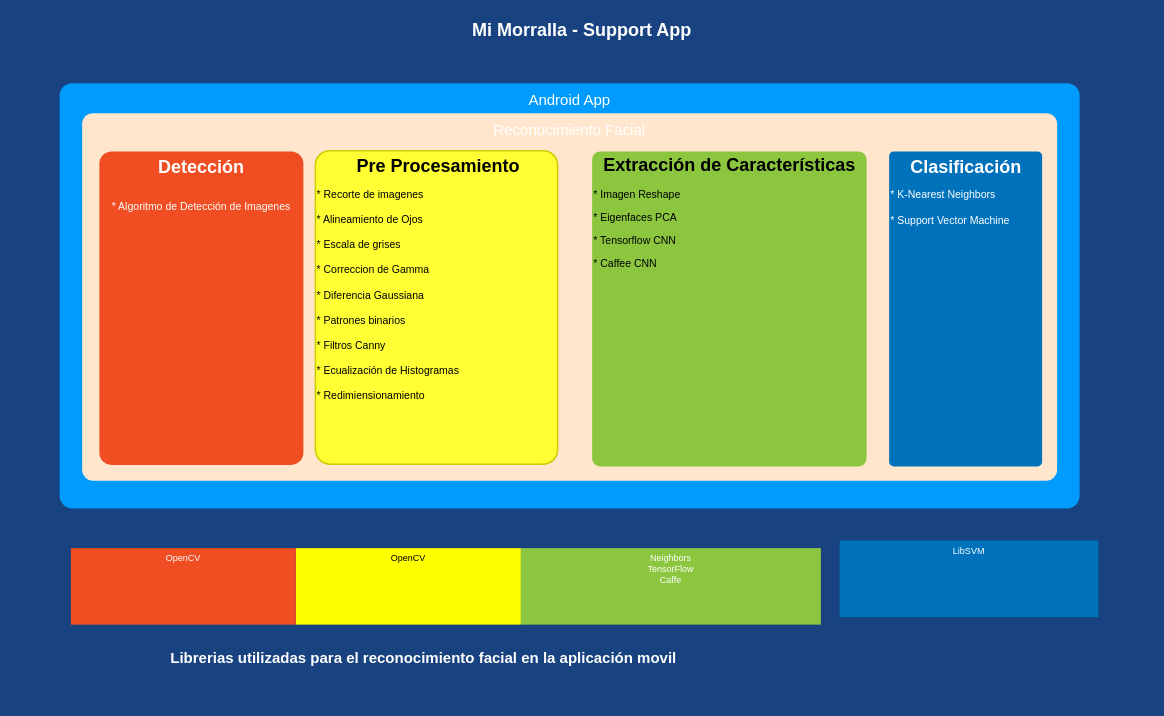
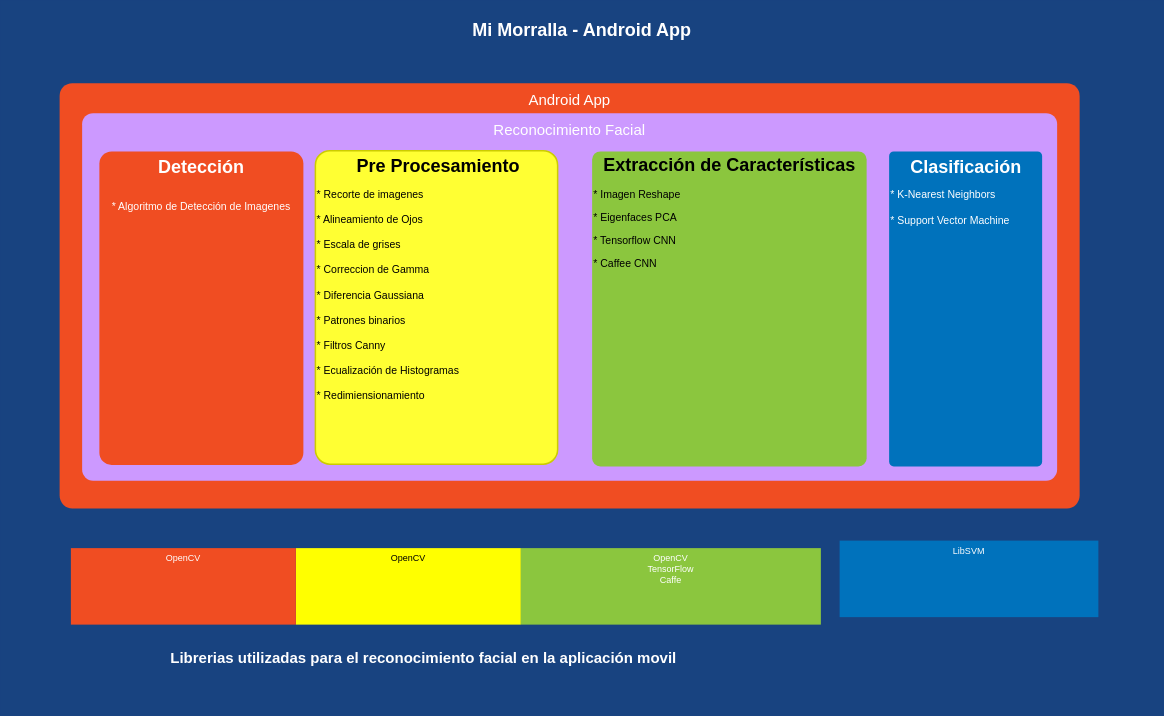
(582, 30) -> (582, 30)
(570, 100) -> (570, 100)
(570, 297) -> (570, 297)
(671, 569) -> (671, 569)
